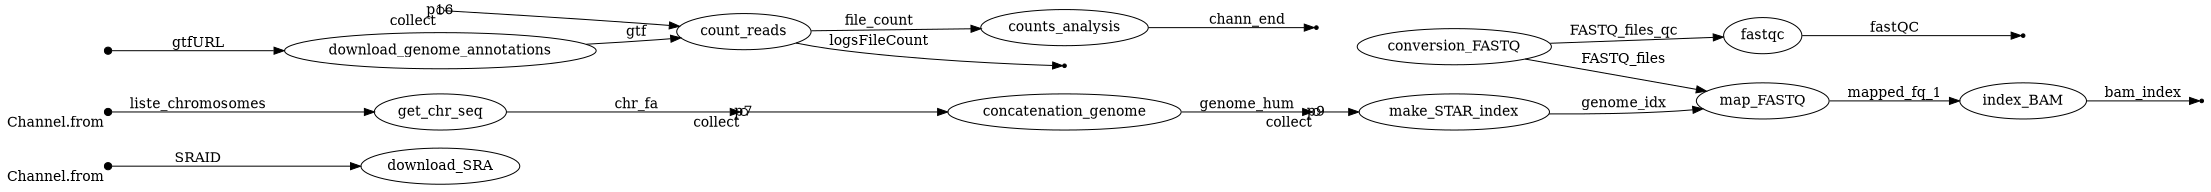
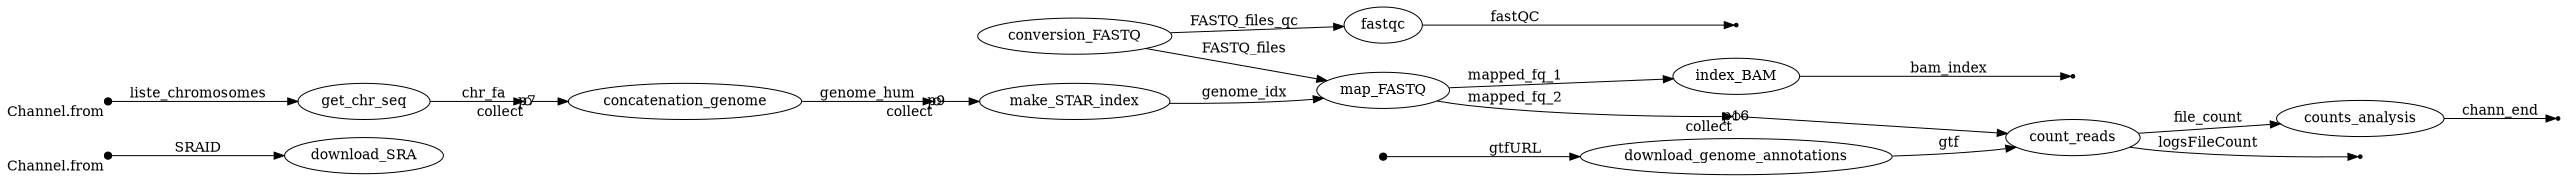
none -> (1580, 114)
